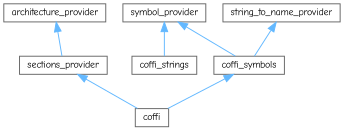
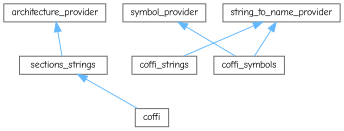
(164, 44) -> (220, 40)
(63, 65) -> (63, 65)
(196, 94) -> none
